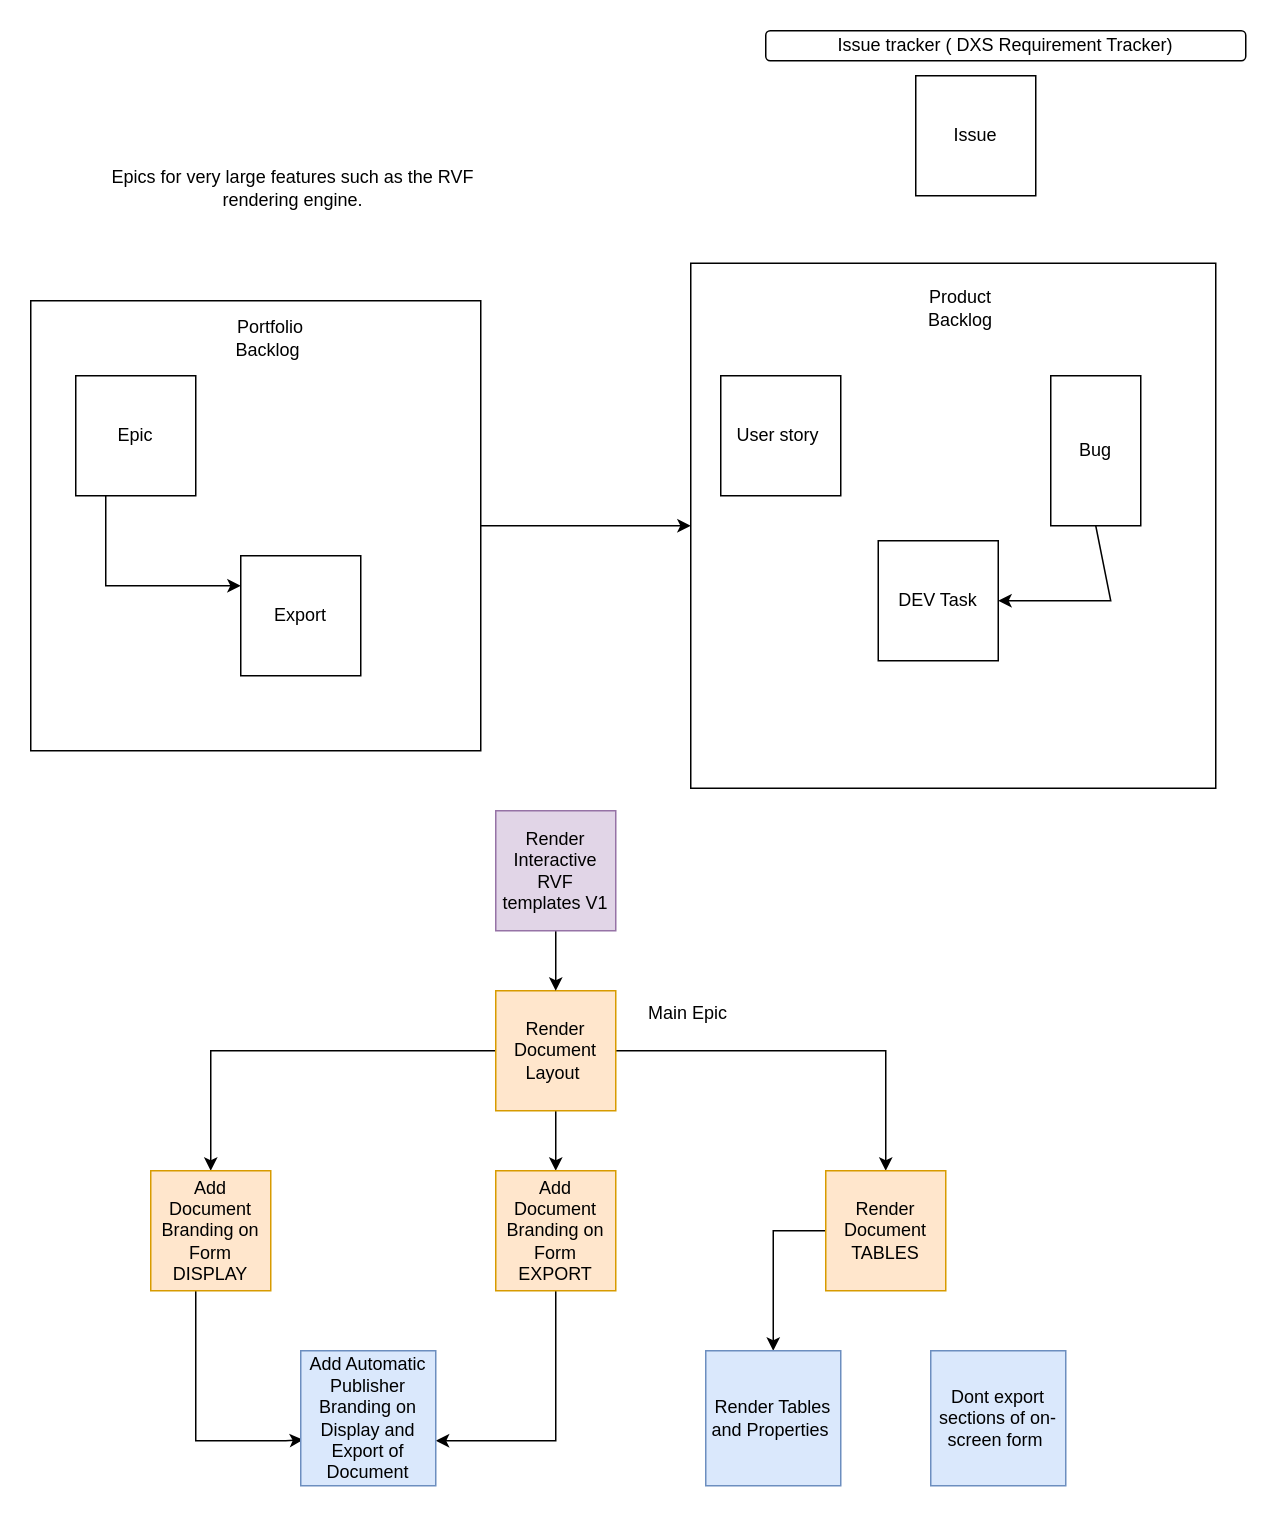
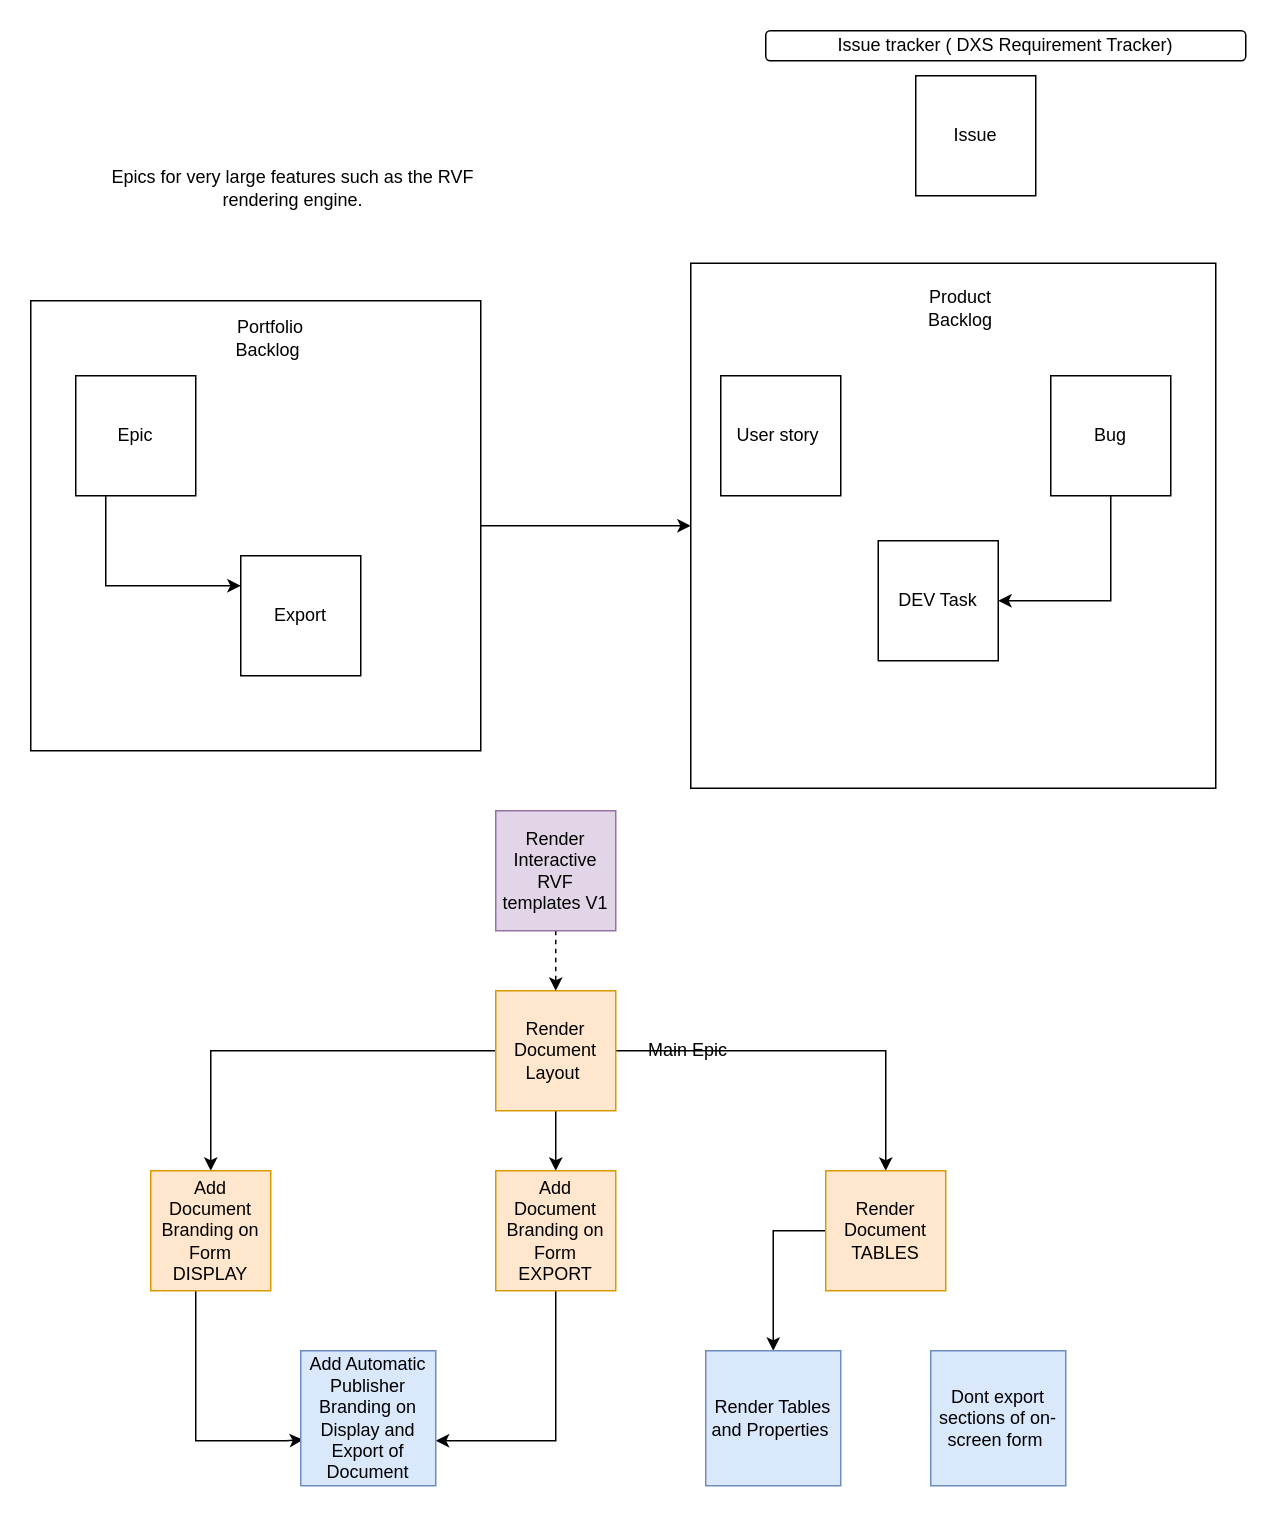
(1096, 451) -> (1111, 436)
(556, 955) -> (556, 955)
(691, 1013) -> (691, 1051)
